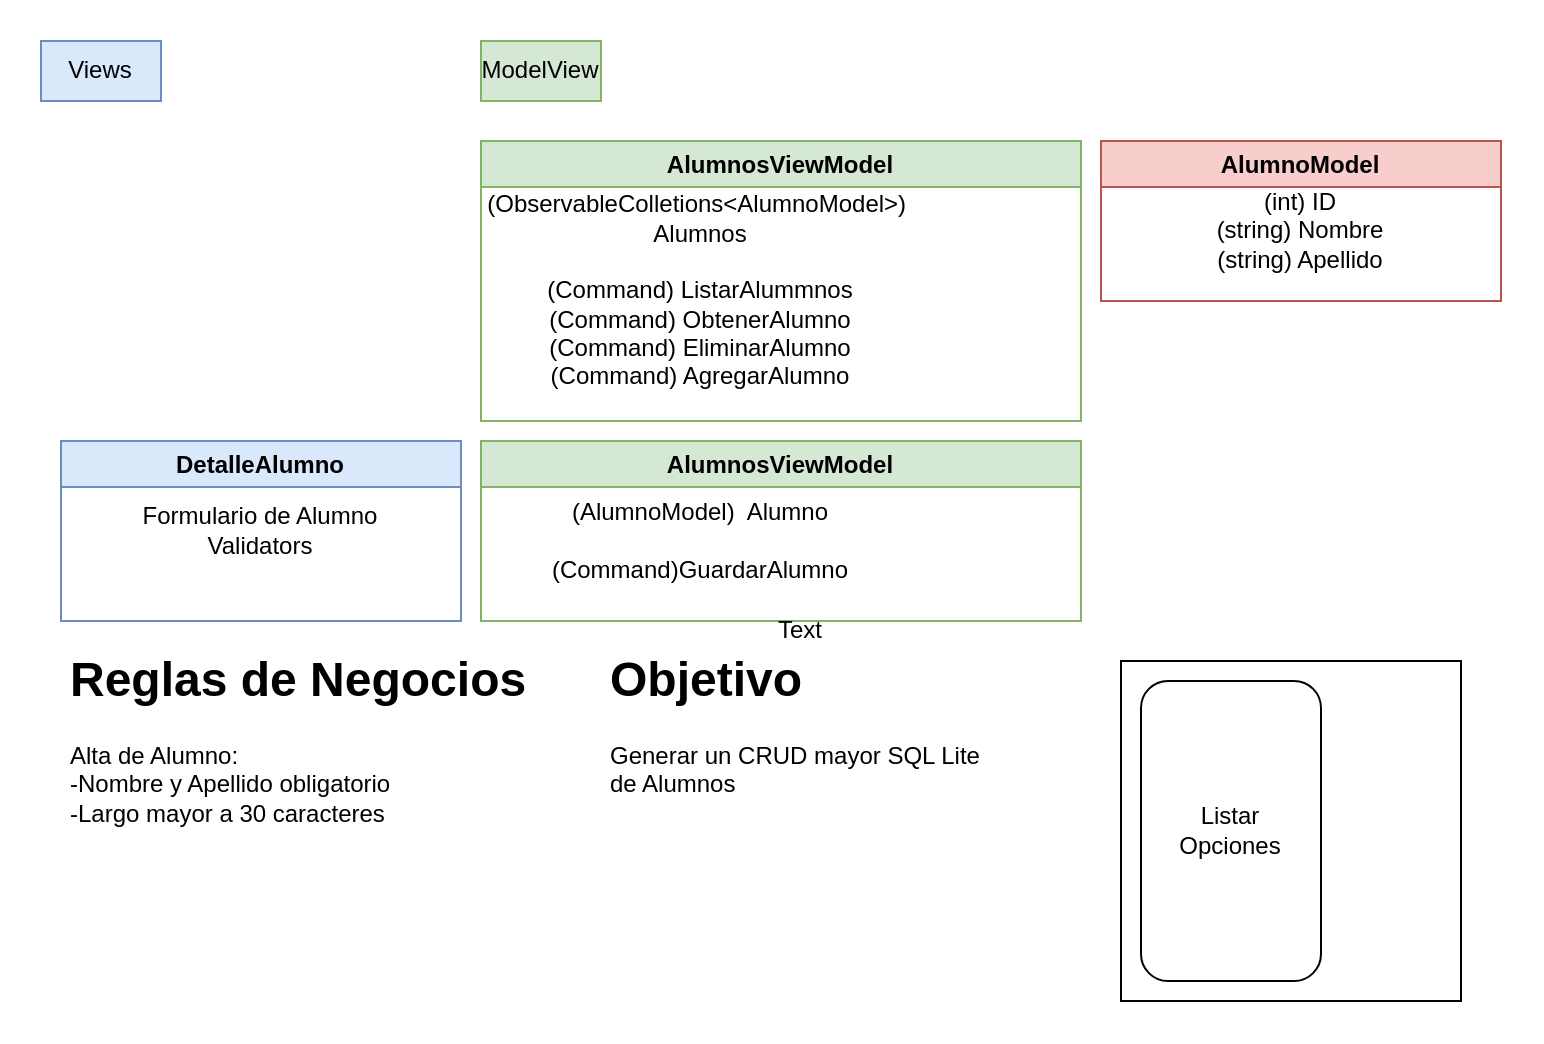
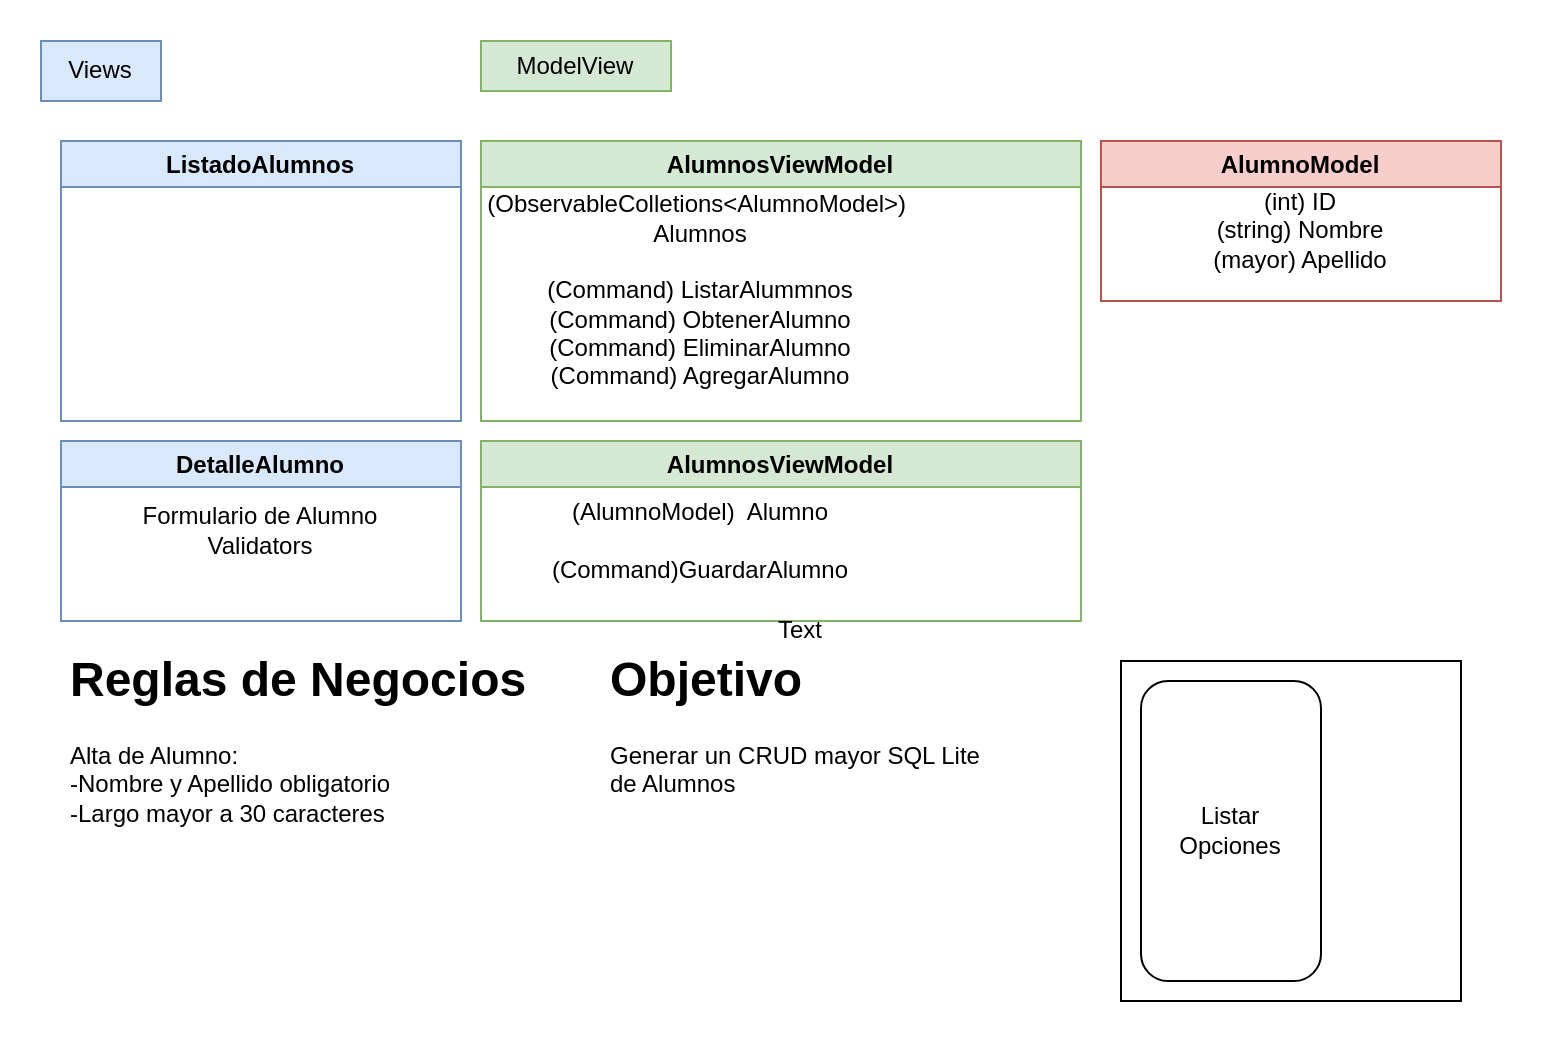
(541, 71) -> (576, 66)
(1301, 231) -> (1301, 231)
none -> (261, 281)
